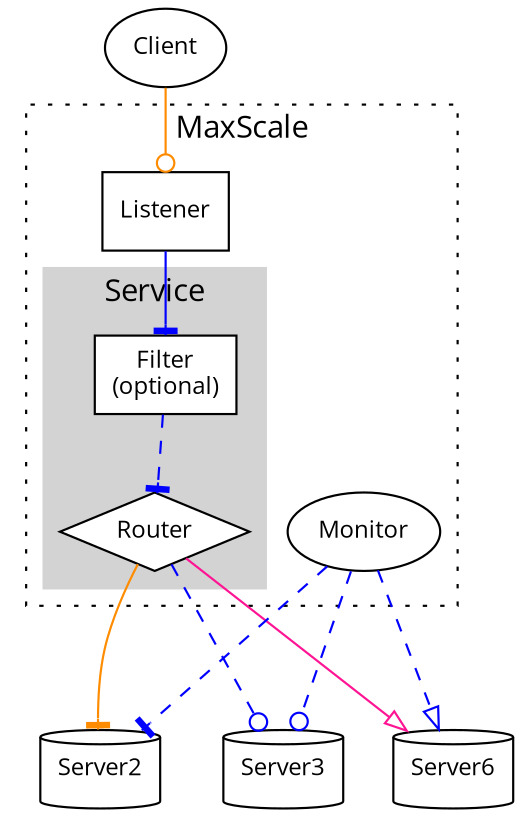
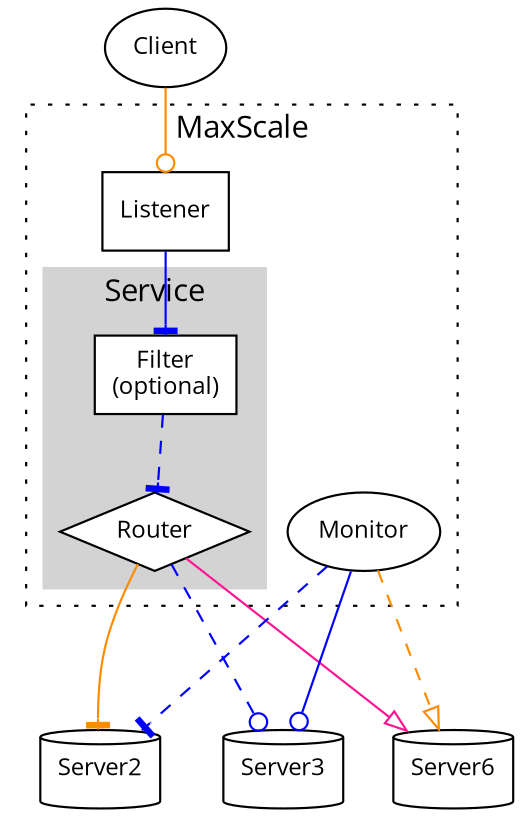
(404, 640) -> (404, 640)
(327, 642) -> (327, 642)
